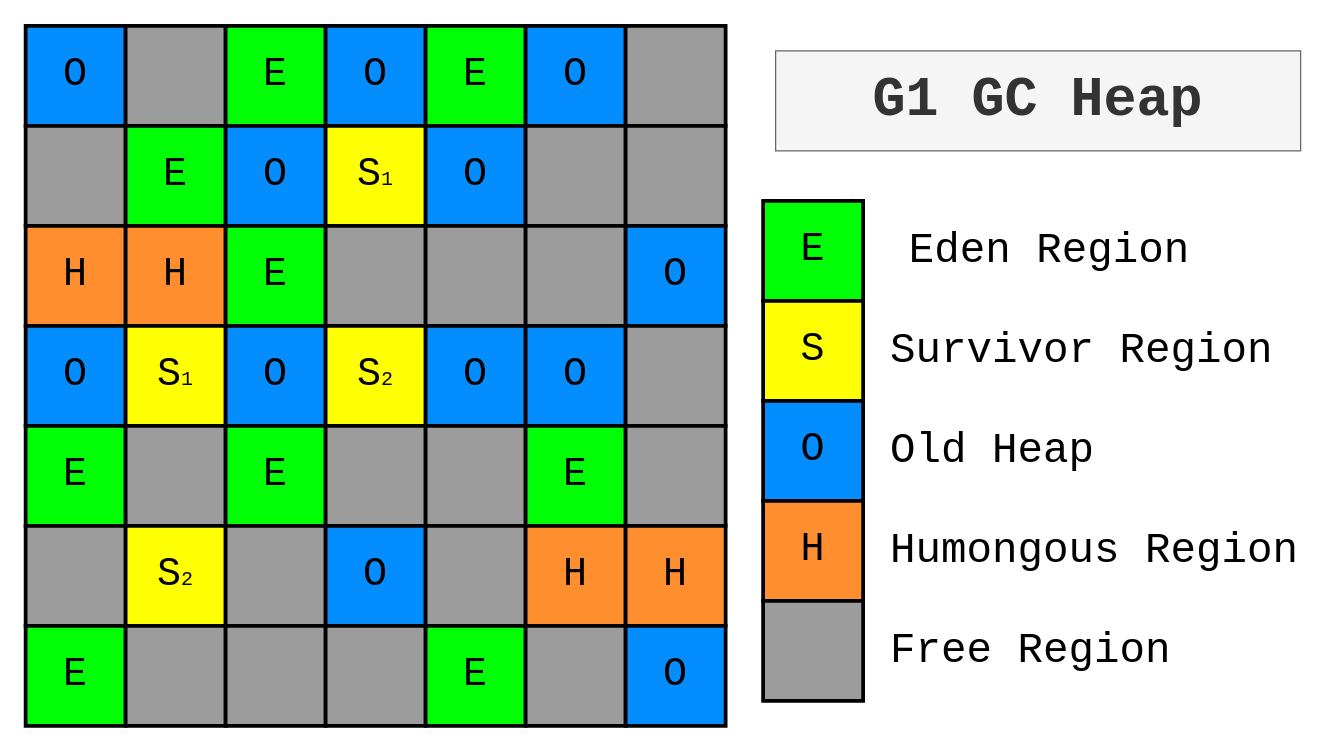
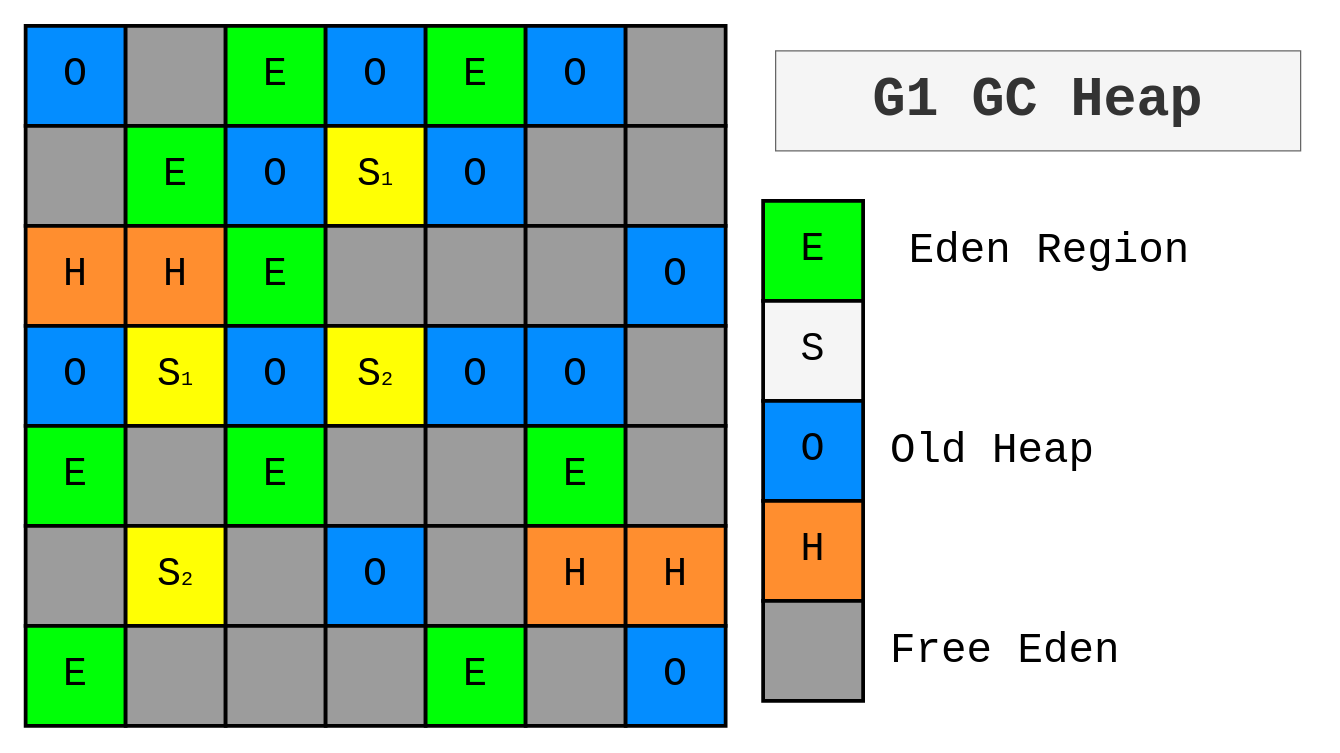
(813, 351) -> (813, 351)
(1088, 351) -> none
(1101, 551) -> none
(1010, 651) -> (992, 651)
